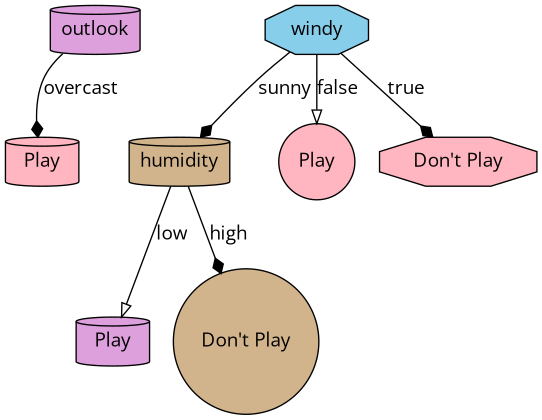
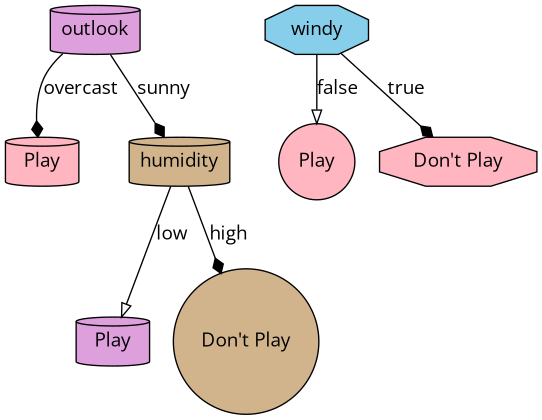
(250, 87) -> (133, 89)
